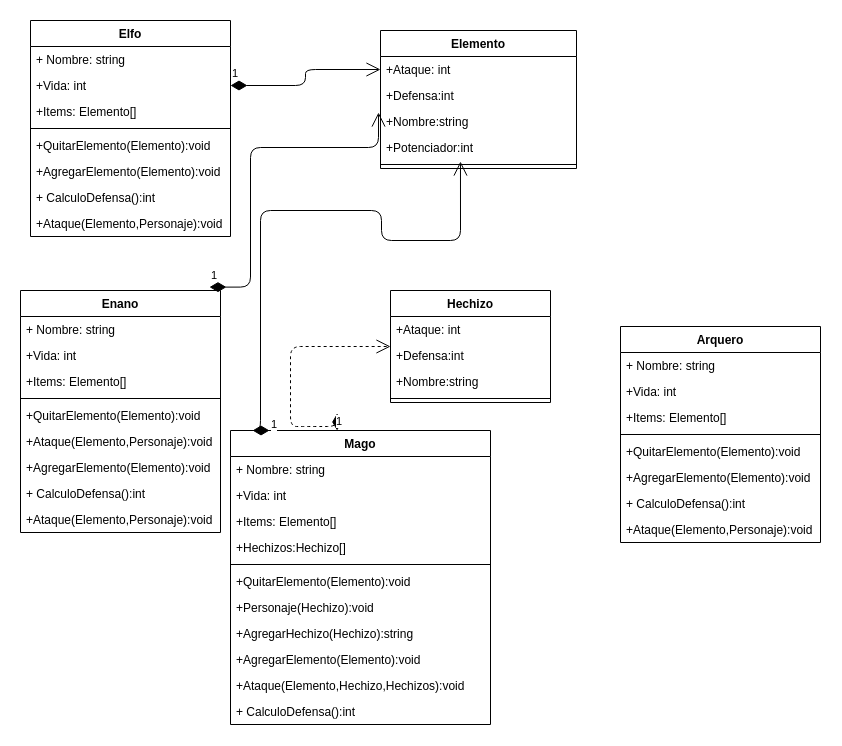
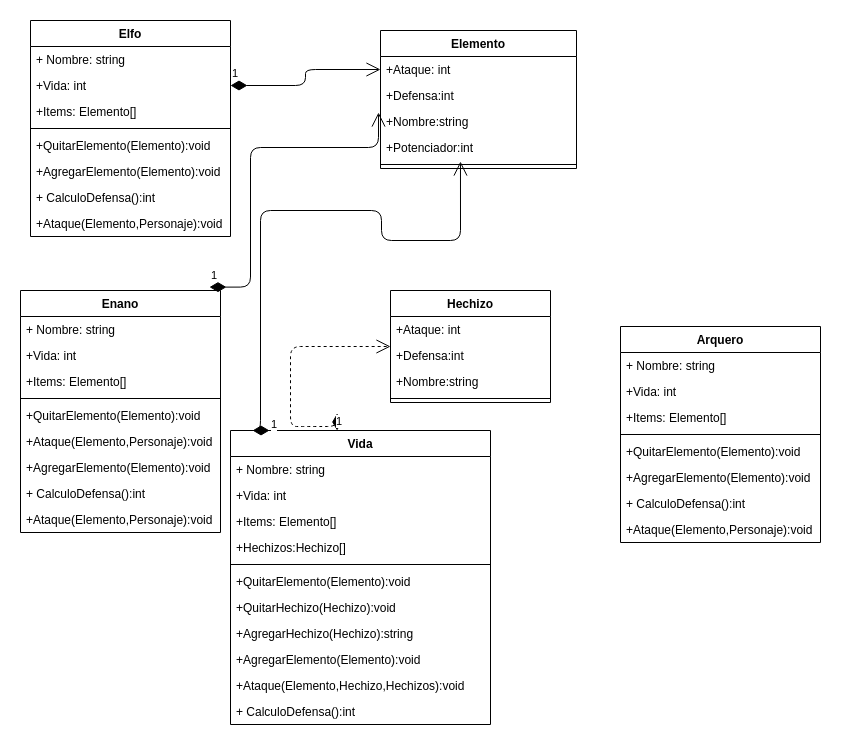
(360, 444) -> (360, 444)
(312, 608) -> (322, 608)
